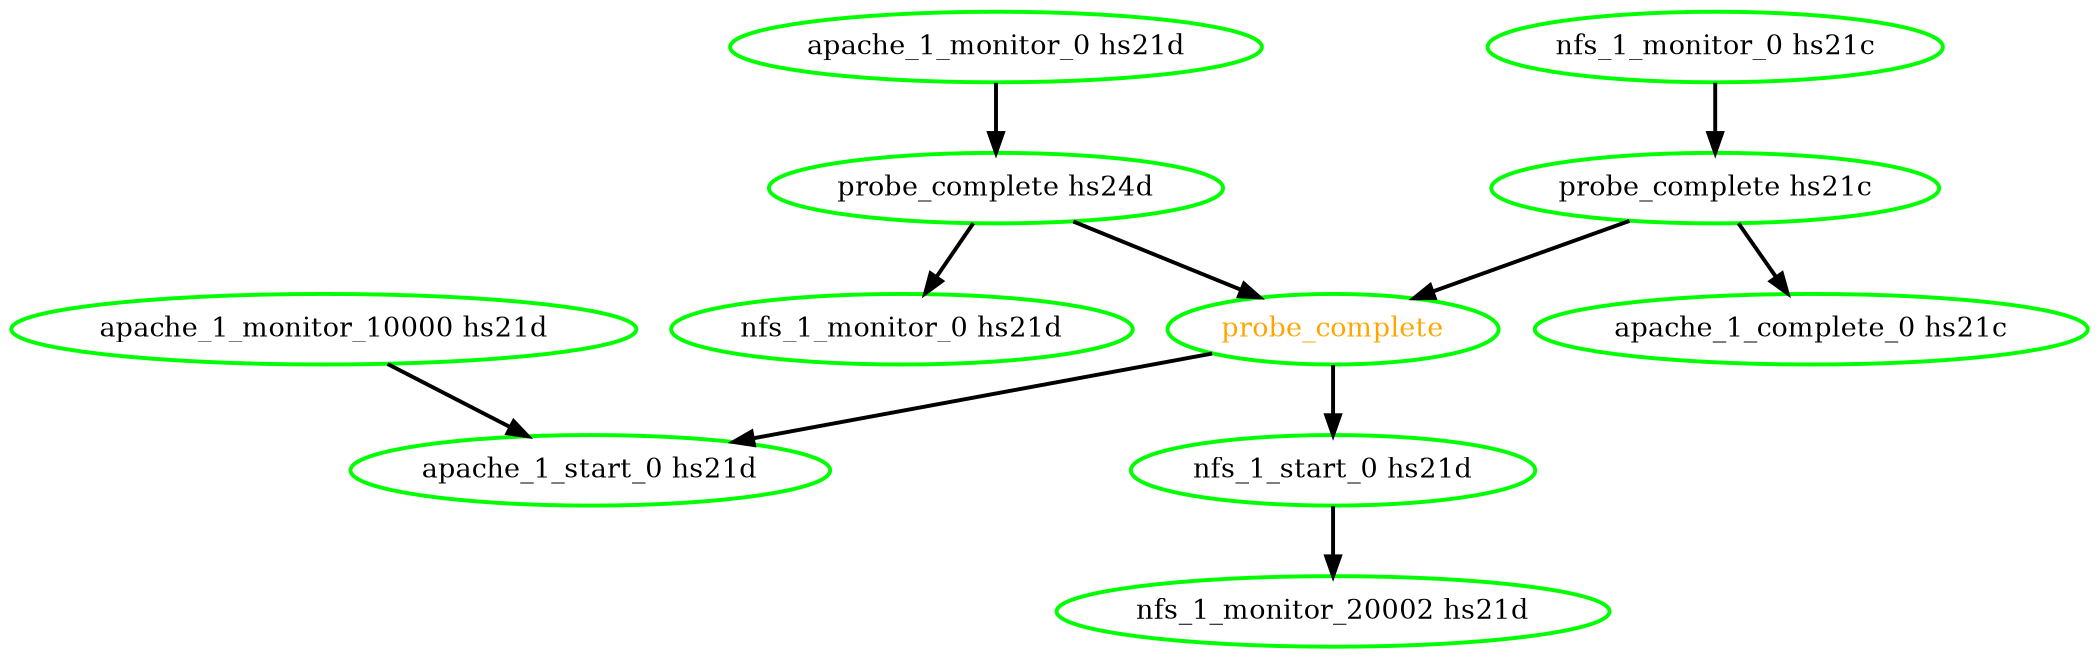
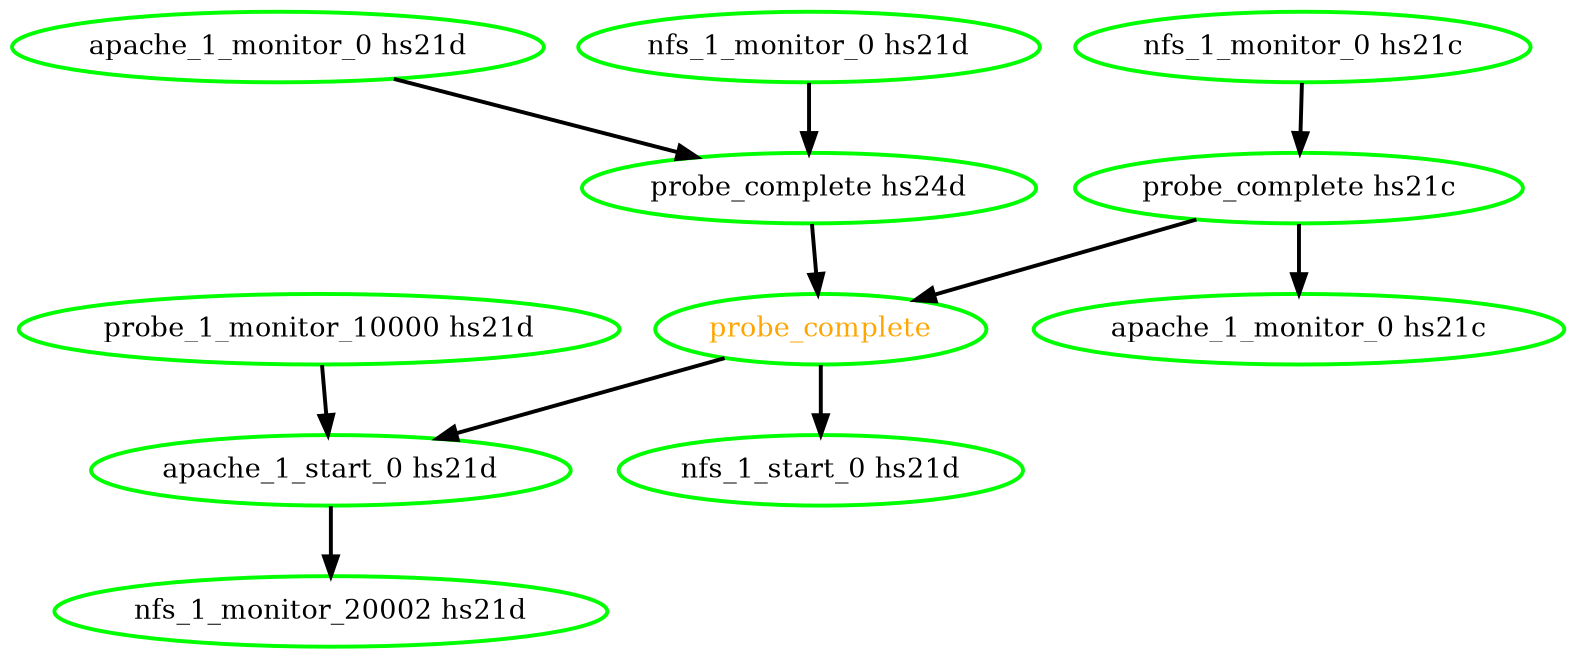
(955, 250) -> (809, 108)
(324, 329) -> (319, 329)
(1811, 329) -> (1299, 329)
(1333, 531) -> (331, 531)
